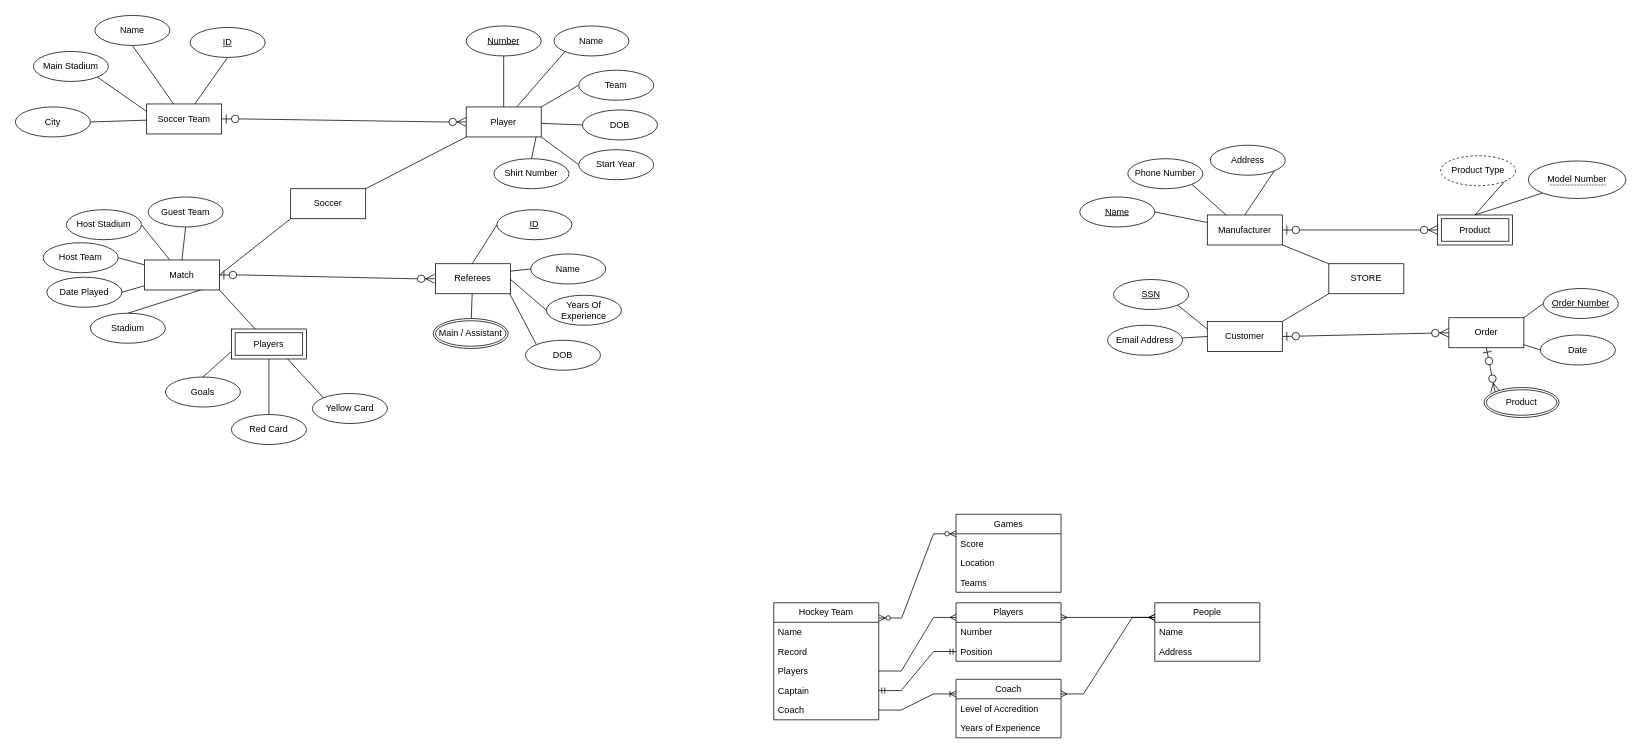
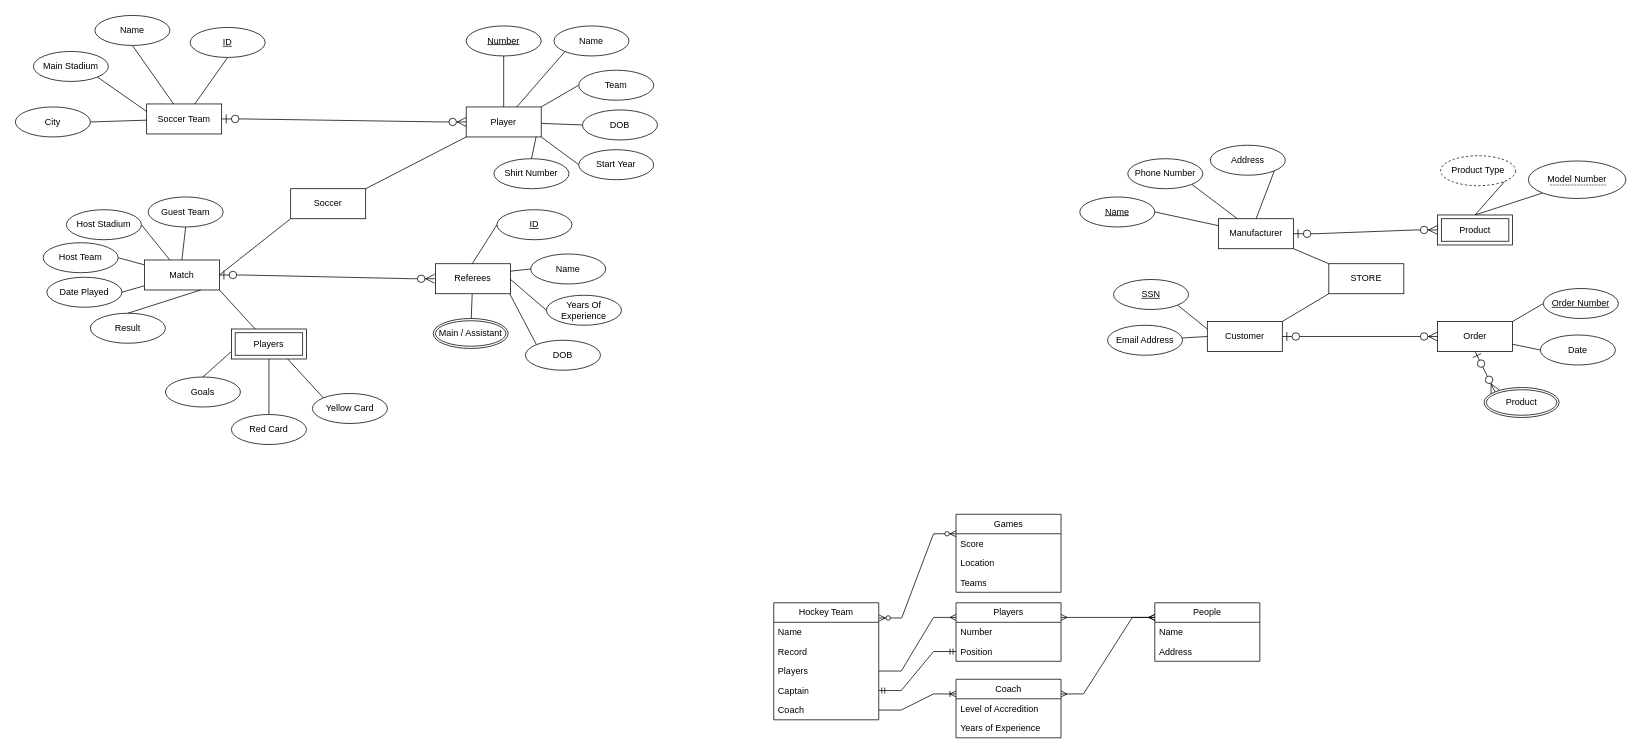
(1245, 230) -> (1256, 234)
(128, 328) -> (128, 328)
(1486, 333) -> (1475, 336)
